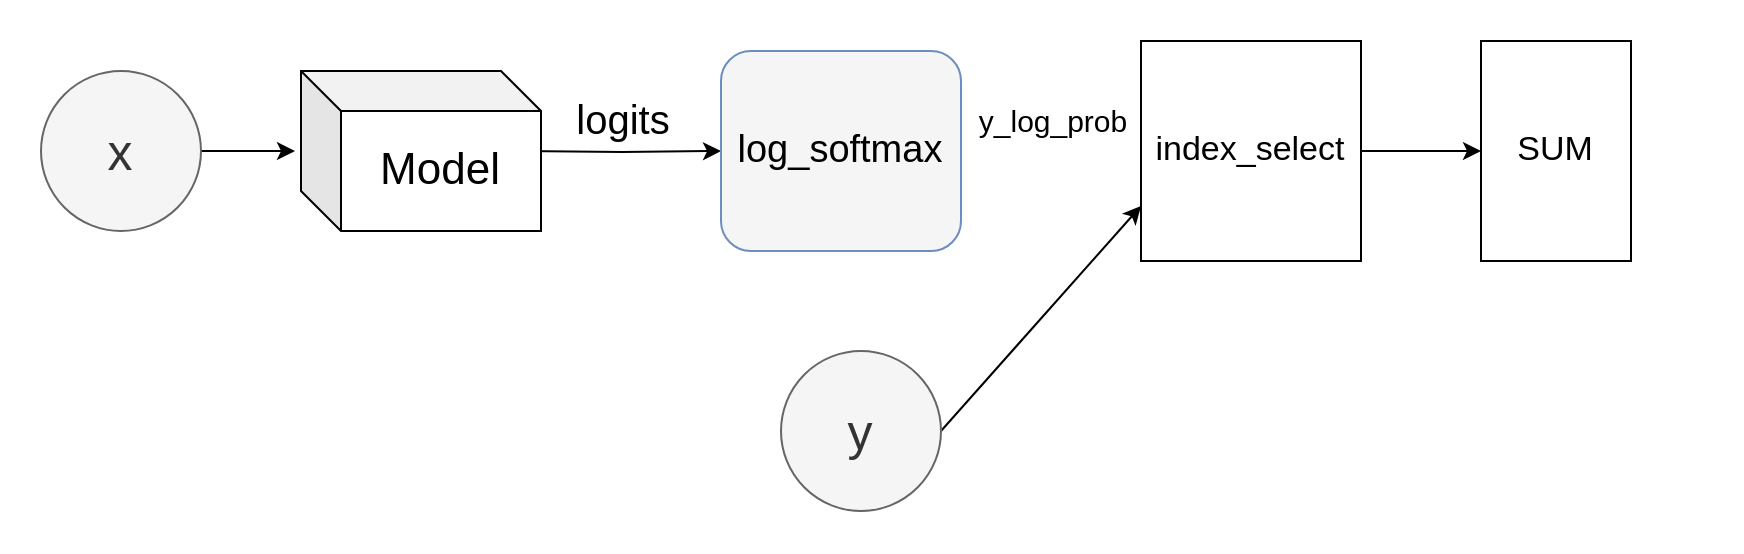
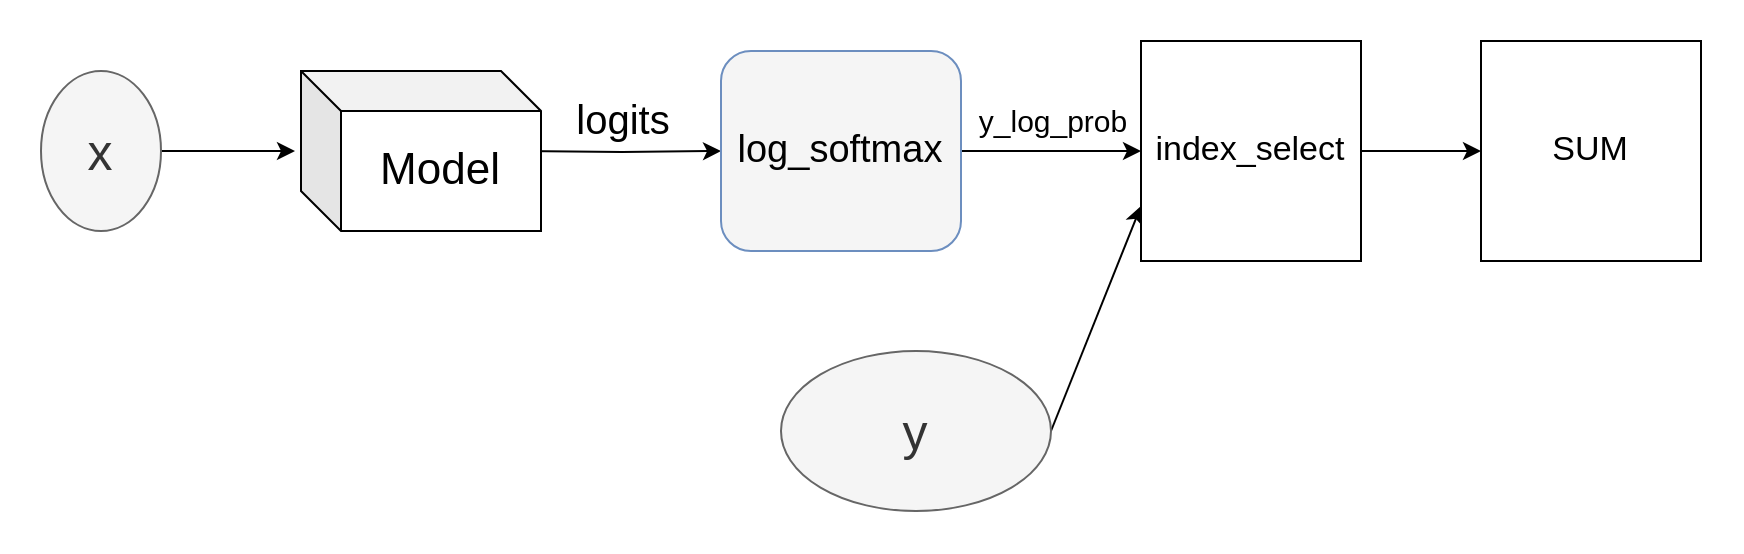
(121, 151) -> (101, 151)
none -> (1044, 151)
(1556, 151) -> (1591, 151)
(861, 431) -> (916, 431)
